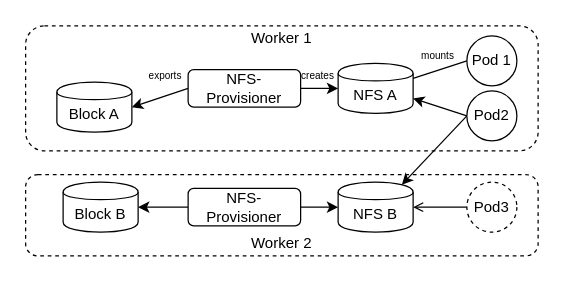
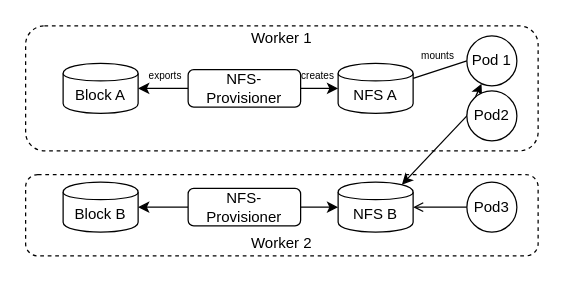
(94, 107) -> (101, 88)
(442, 107) -> (477, 94)
(492, 207) -> (492, 207)
